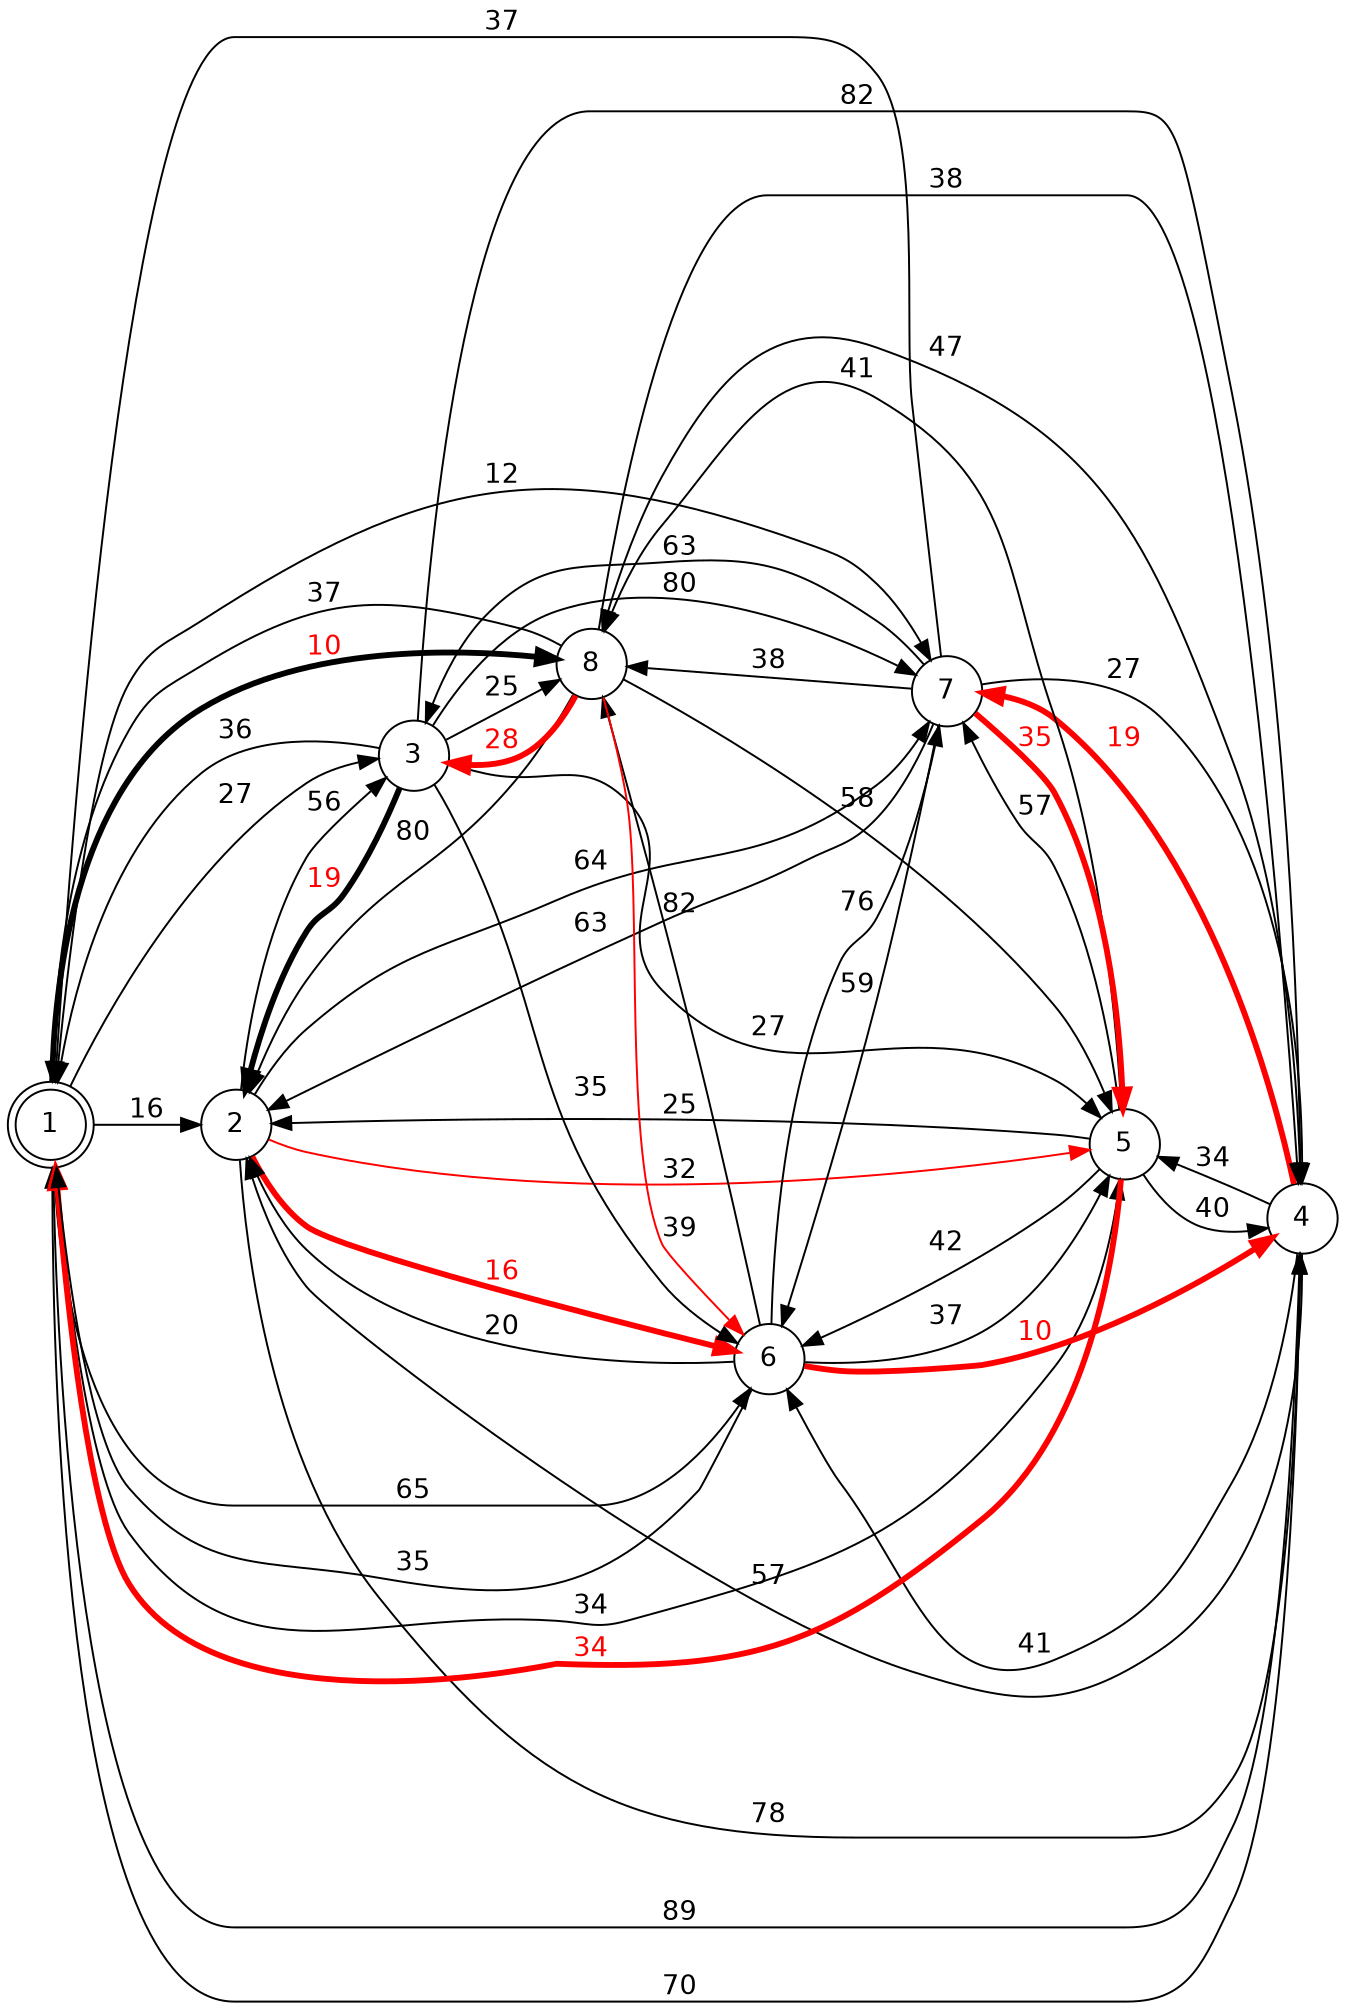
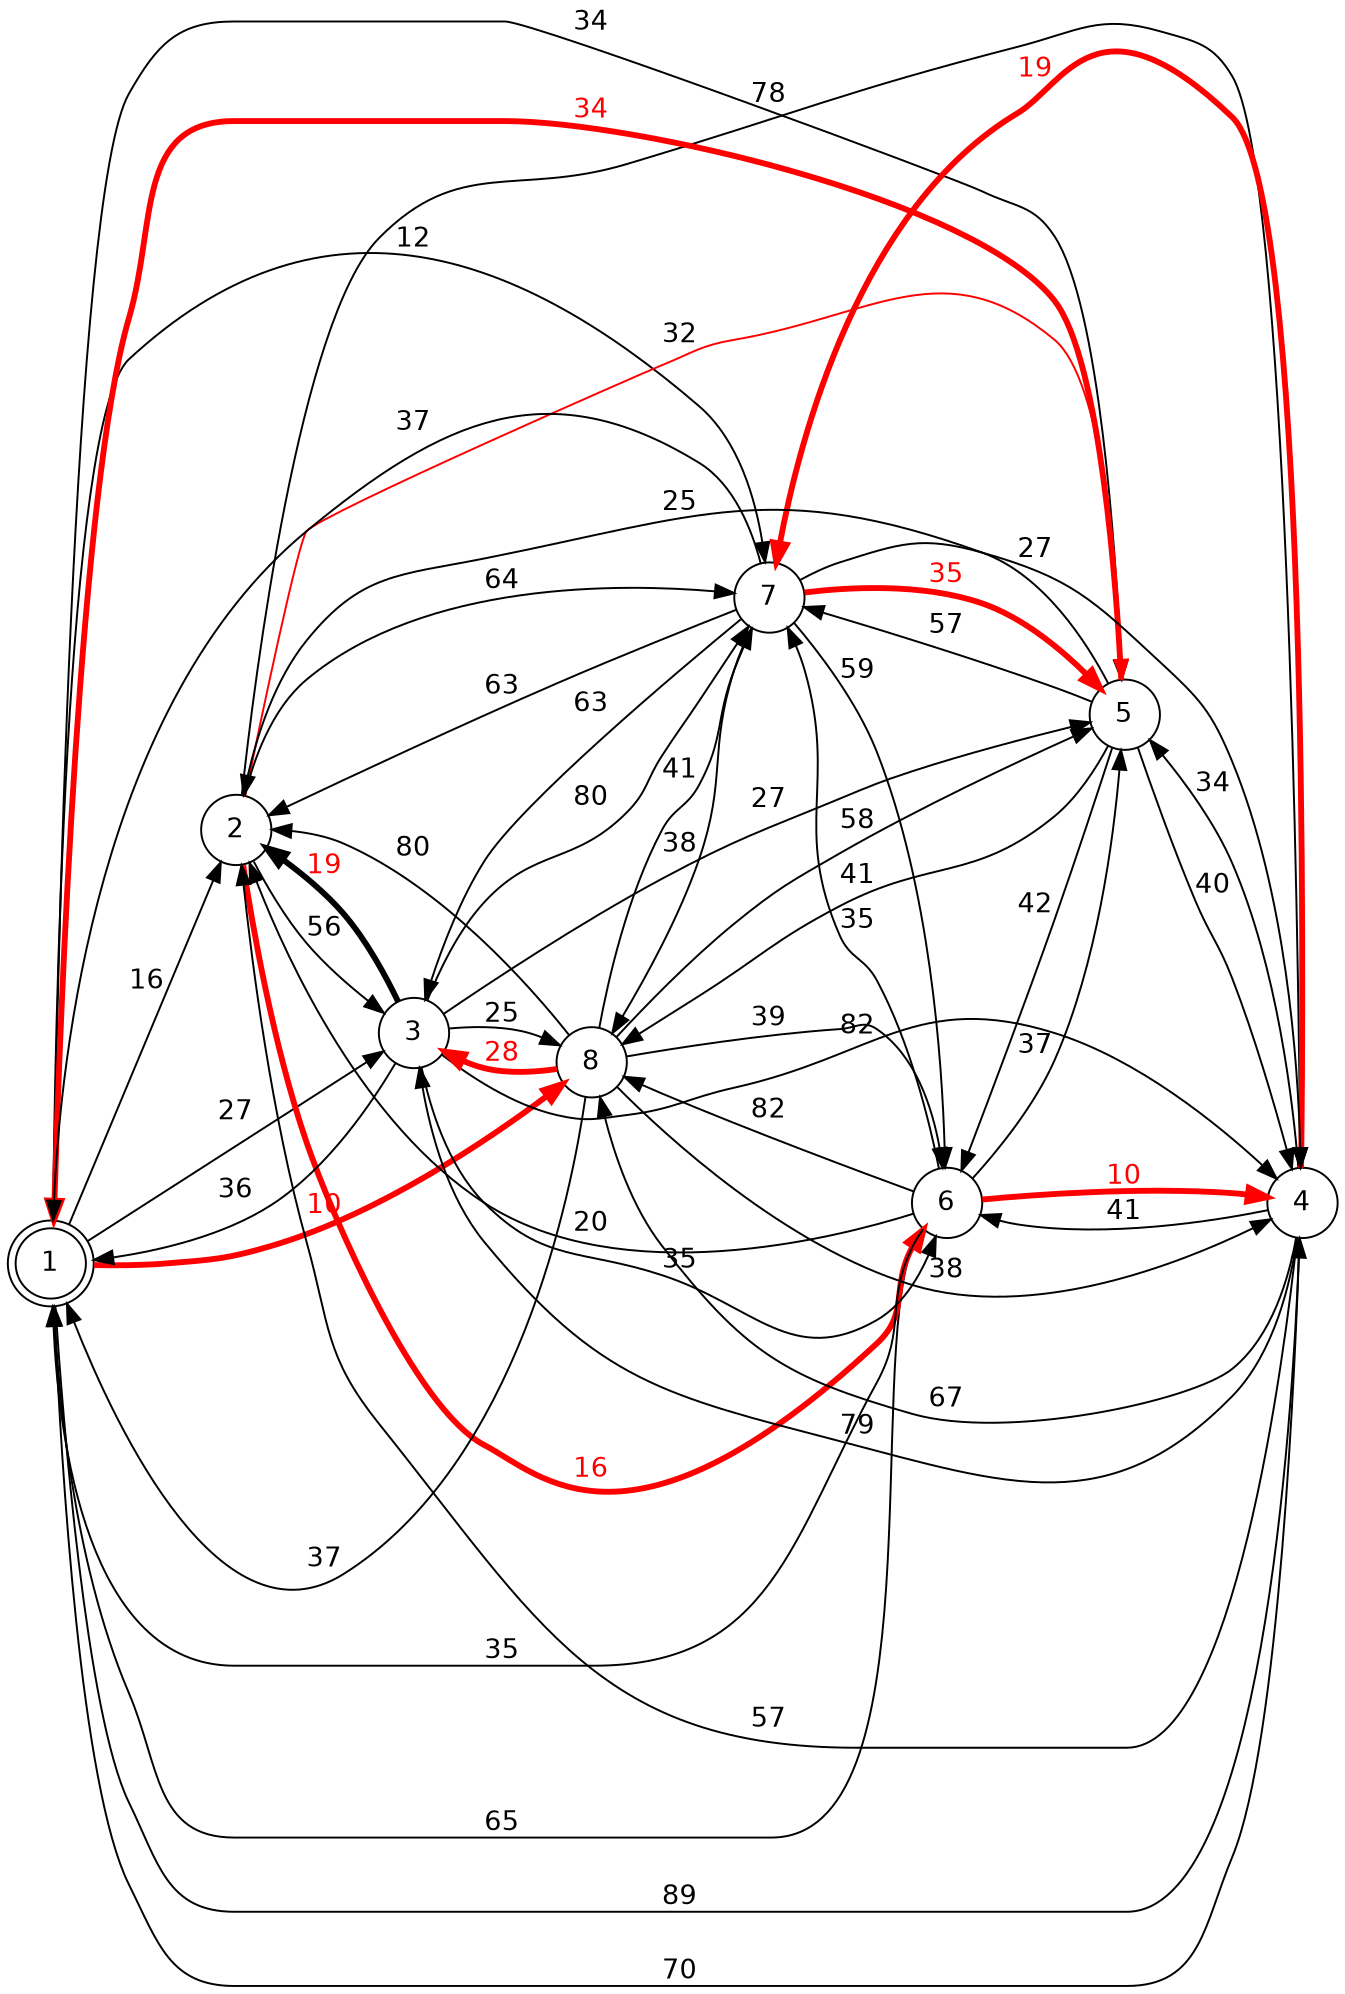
(947, 349) -> (947, 1399)
(173, 731) -> (324, 1227)
none -> (661, 832)
(858, 903) -> (858, 921)
(635, 1021) -> (821, 1031)
none -> (873, 1450)
